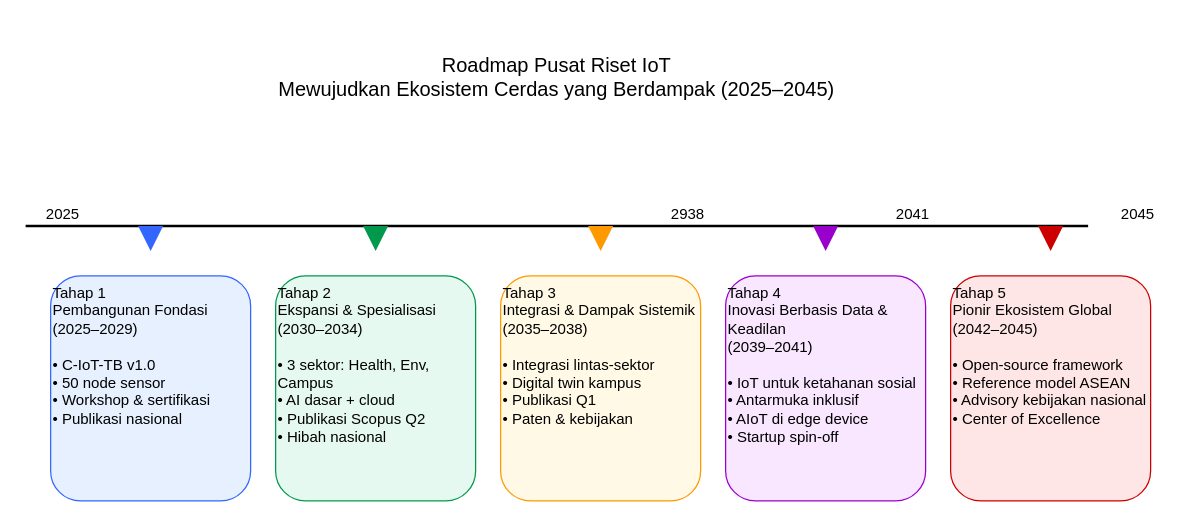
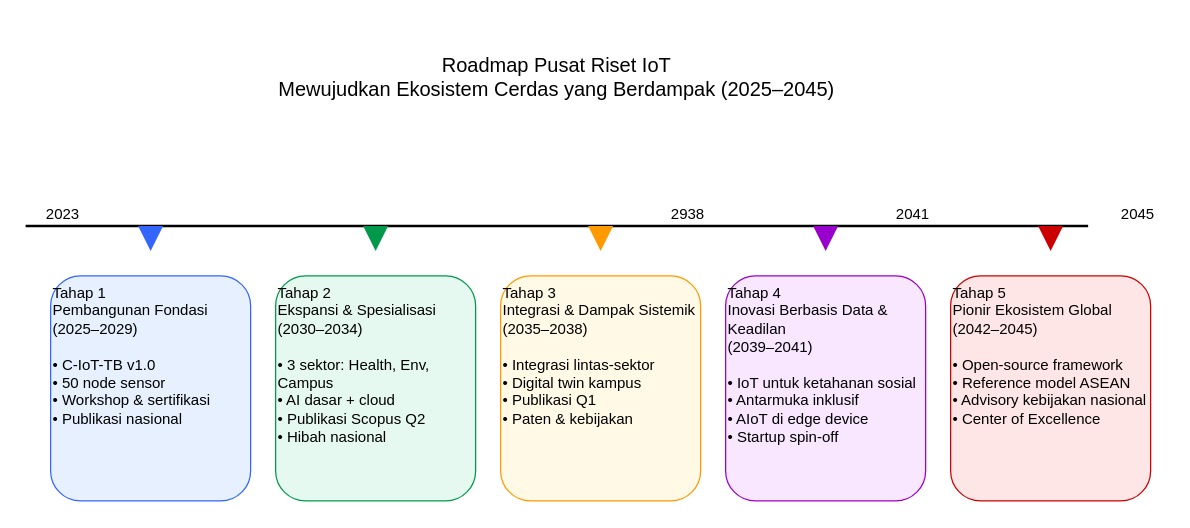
(63, 214) -> (63, 214)
